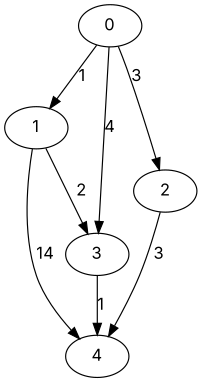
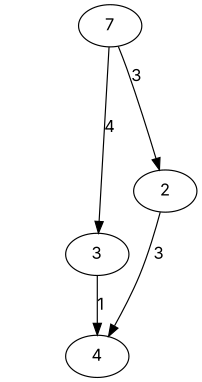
(110, 26) -> (110, 26)
(36, 128) -> none
